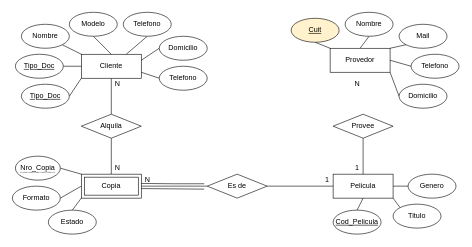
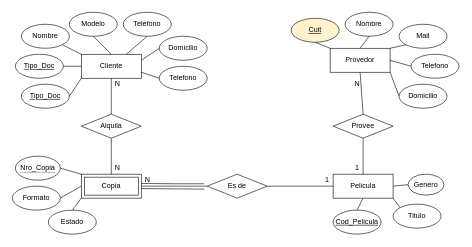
none -> (362, 93)
(432, 186) -> (426, 185)
